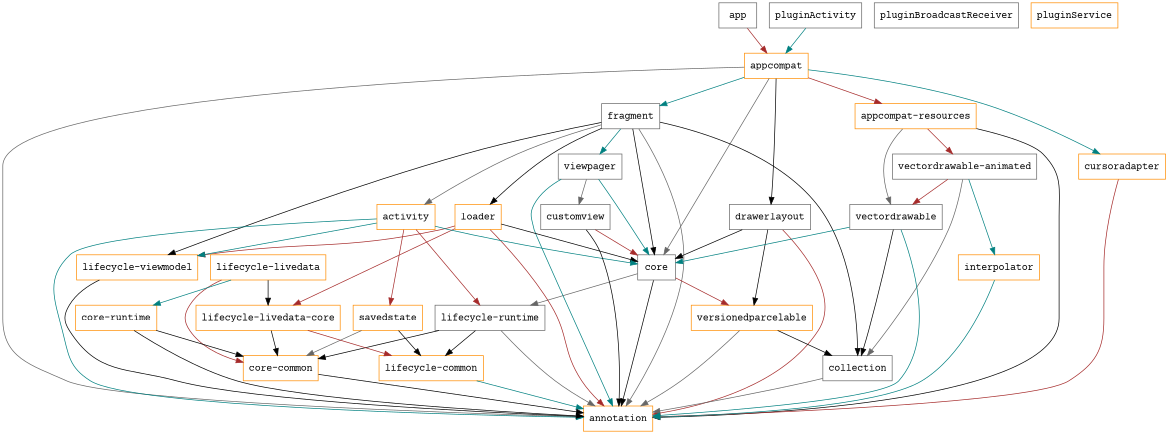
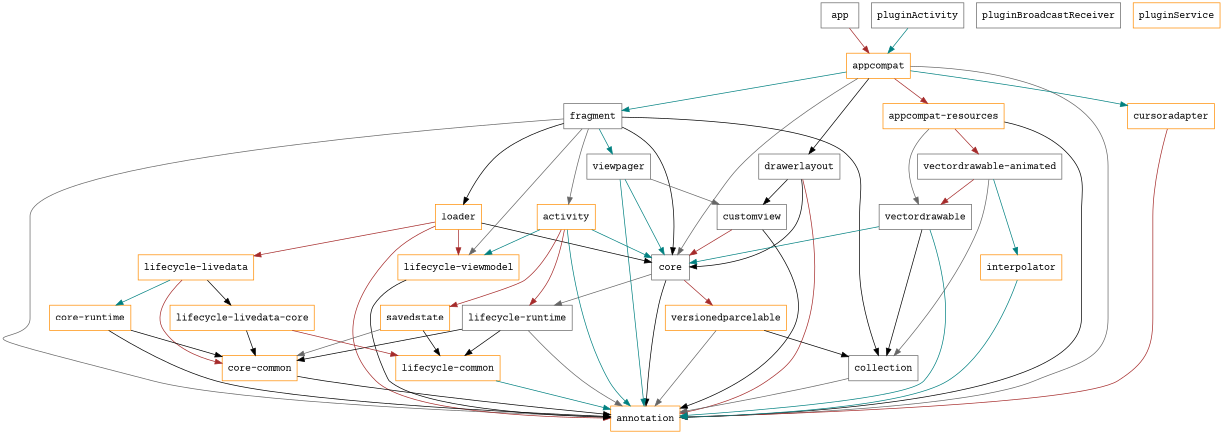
(385, 178) -> (528, 189)
(762, 264) -> (778, 189)
(377, 265) -> (348, 238)
